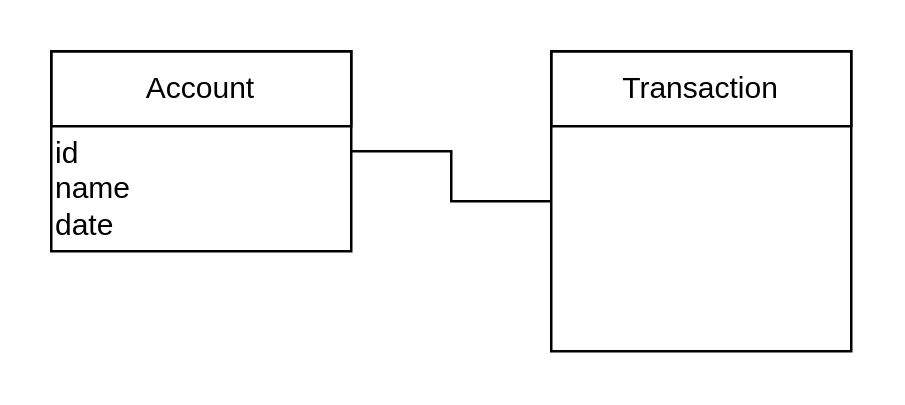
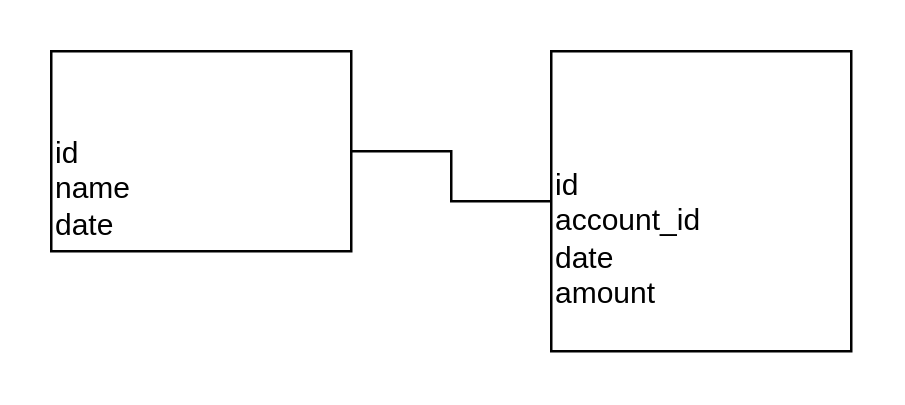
(201, 89) -> none
(701, 89) -> none
none -> (701, 239)
